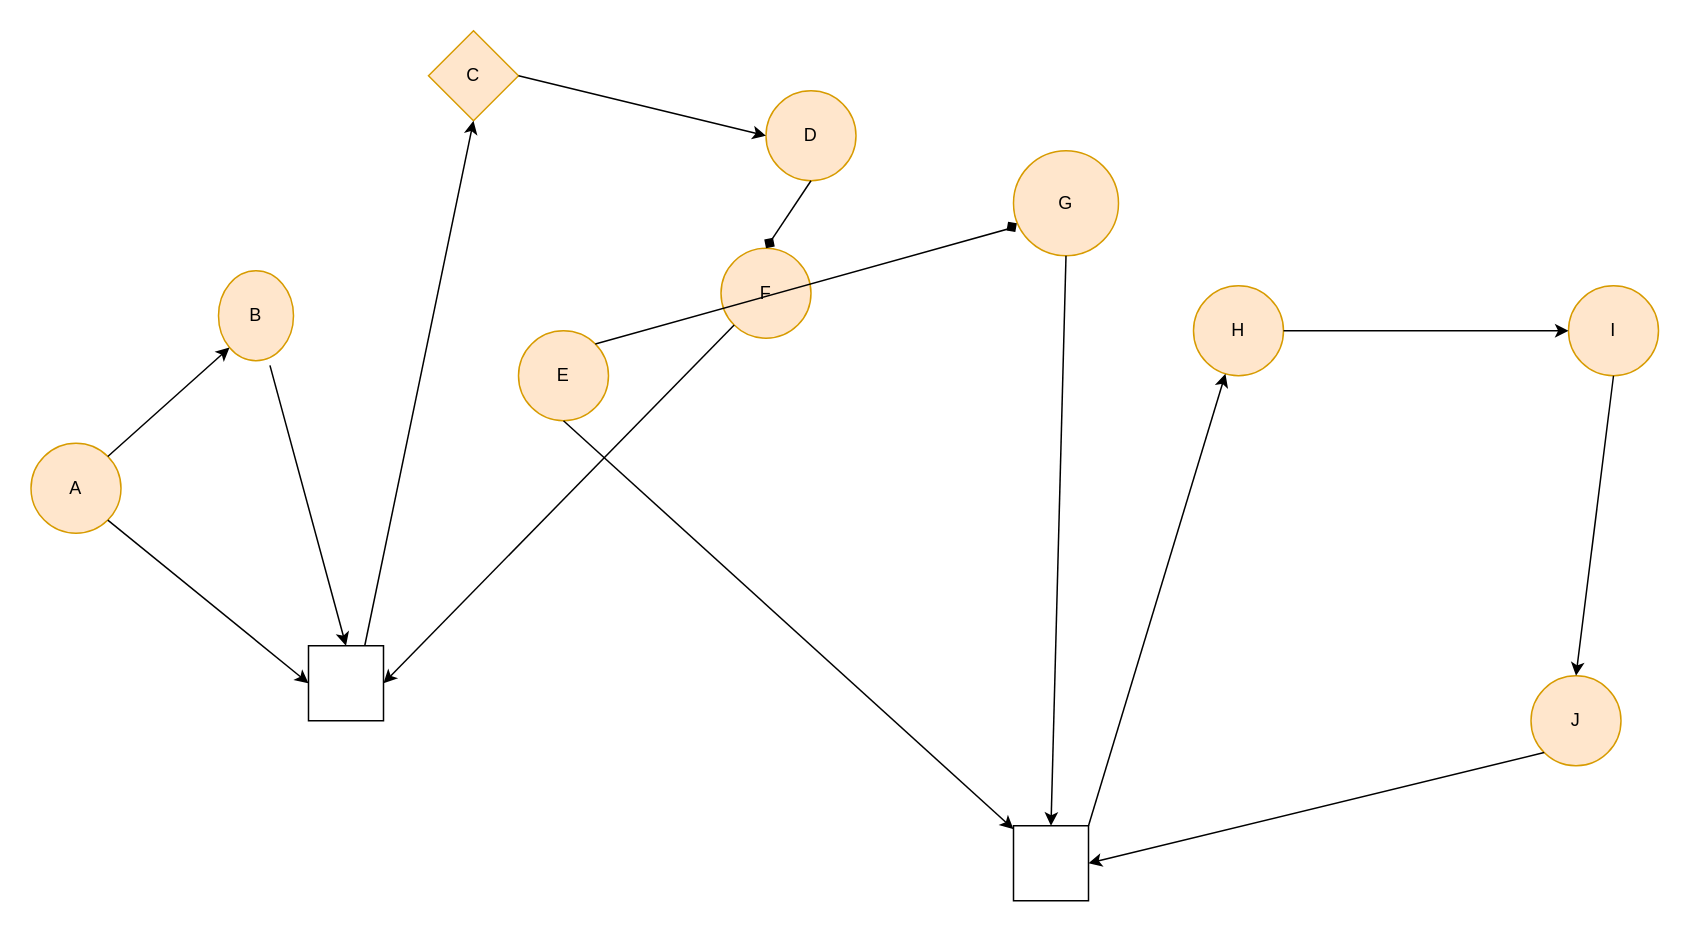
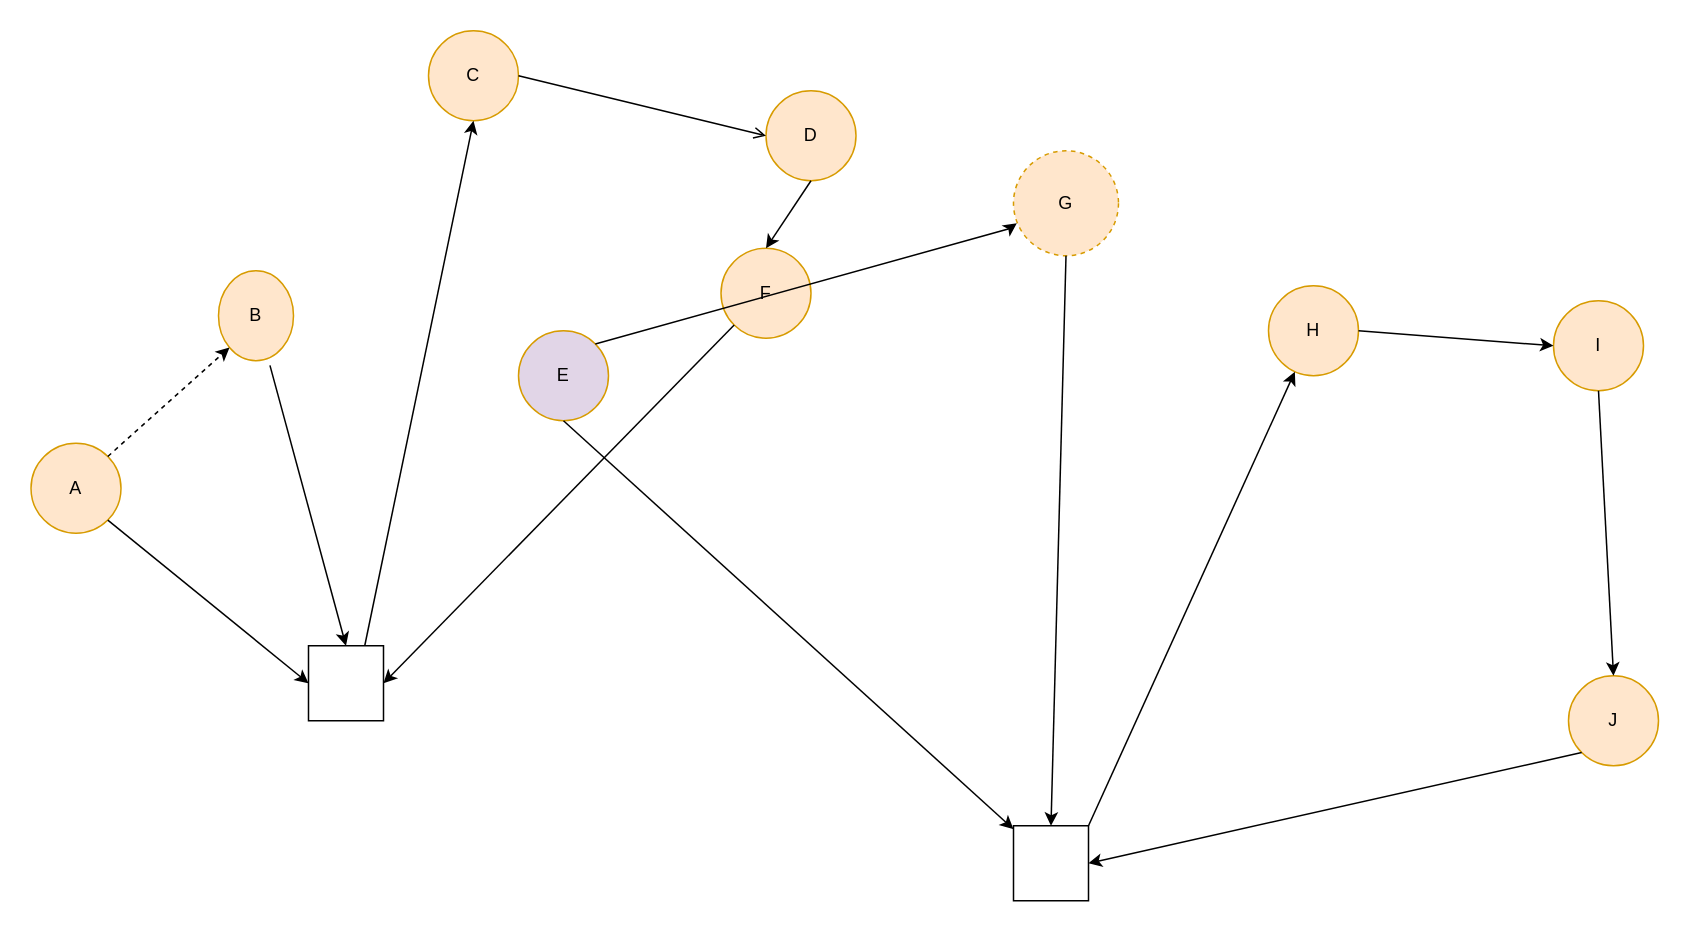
(473, 76) -> (473, 76)
(755, 133) -> (758, 134)
(1066, 203) -> (1066, 203)
(1007, 229) -> (1007, 229)
(773, 238) -> (772, 239)
(1238, 331) -> (1313, 331)
(1613, 331) -> (1598, 346)
(563, 376) -> (563, 376)
(165, 405) -> (165, 405)
(1576, 721) -> (1613, 721)
